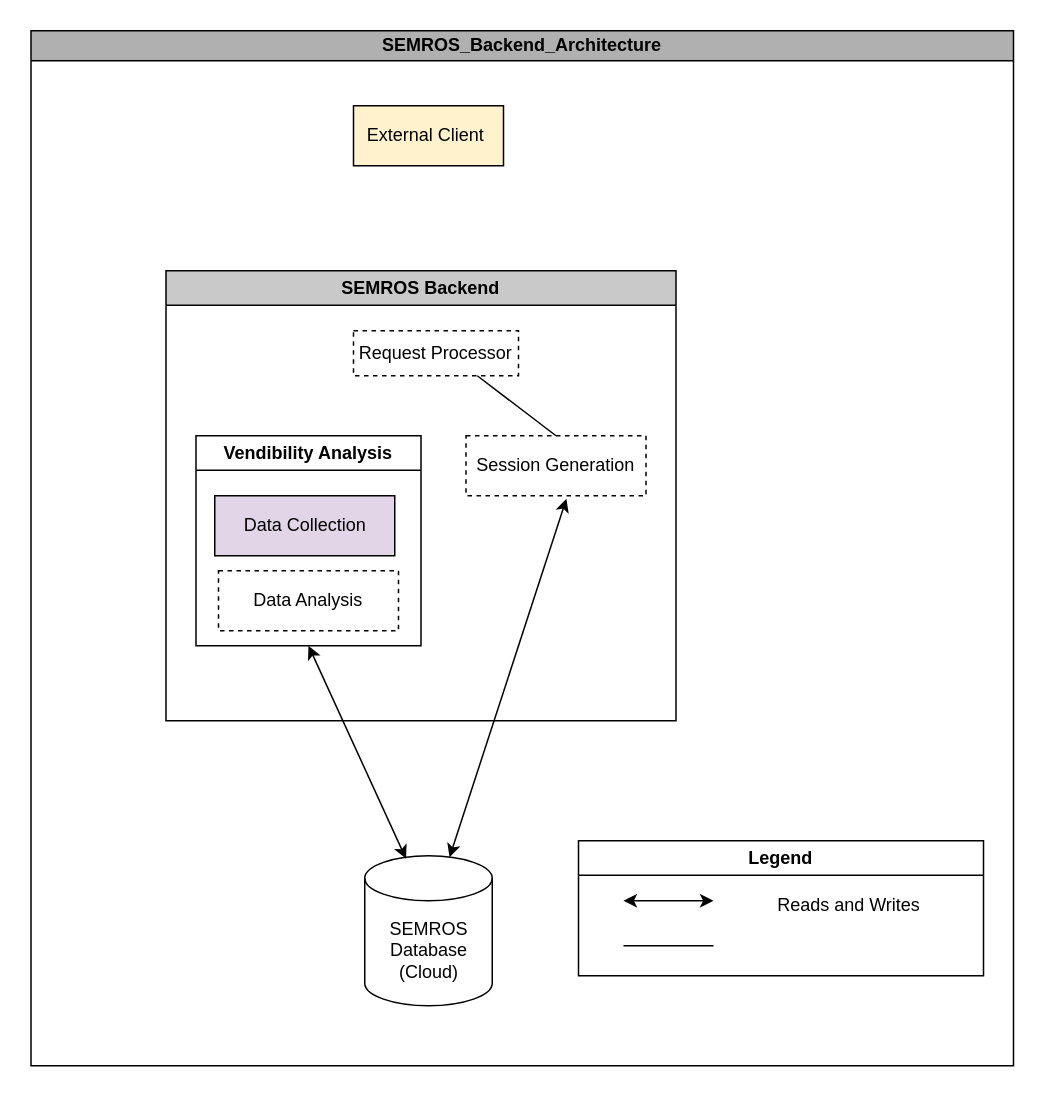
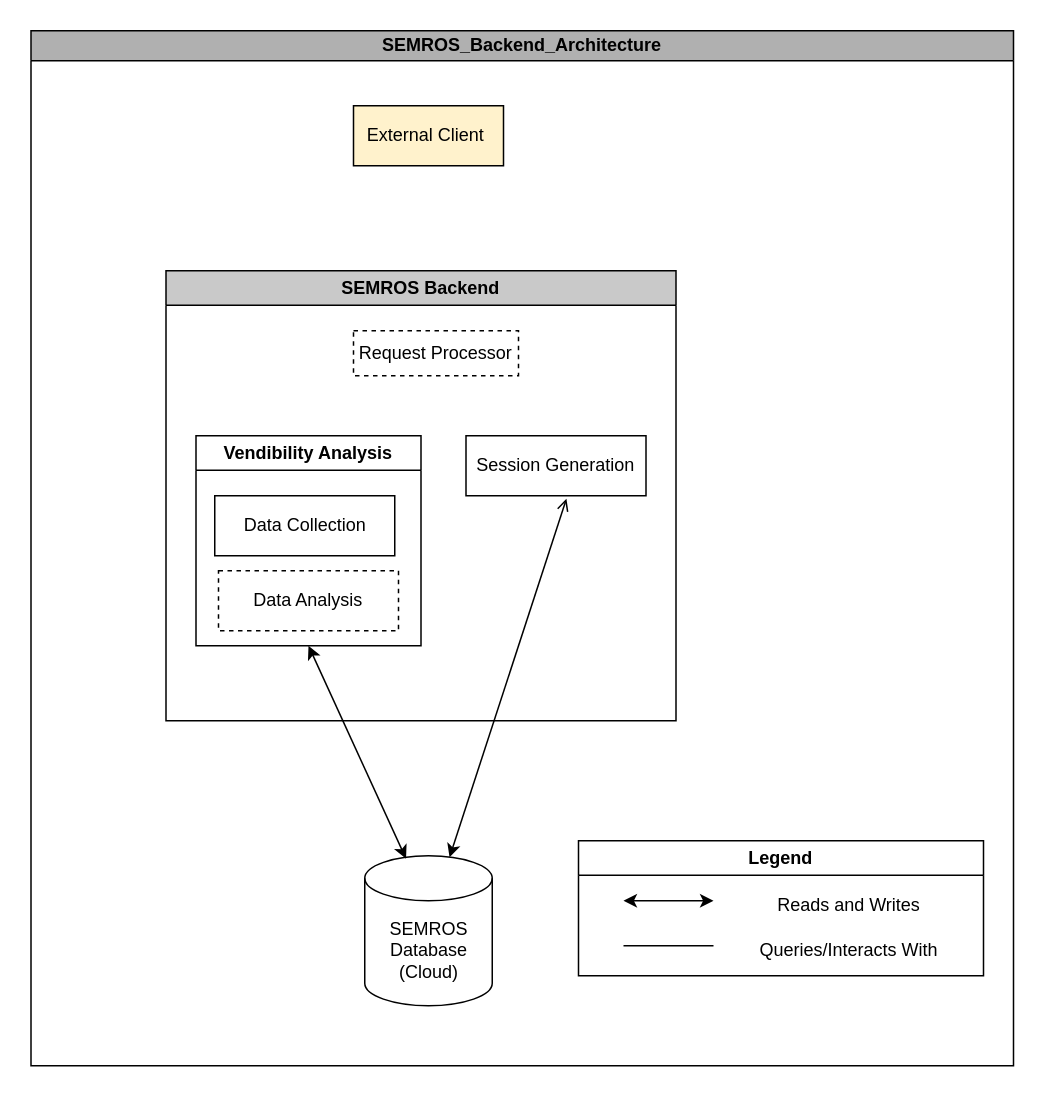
(516, 405) -> none
(556, 466) -> (556, 466)
(563, 510) -> (564, 507)
(305, 526) -> (305, 526)
none -> (848, 950)
